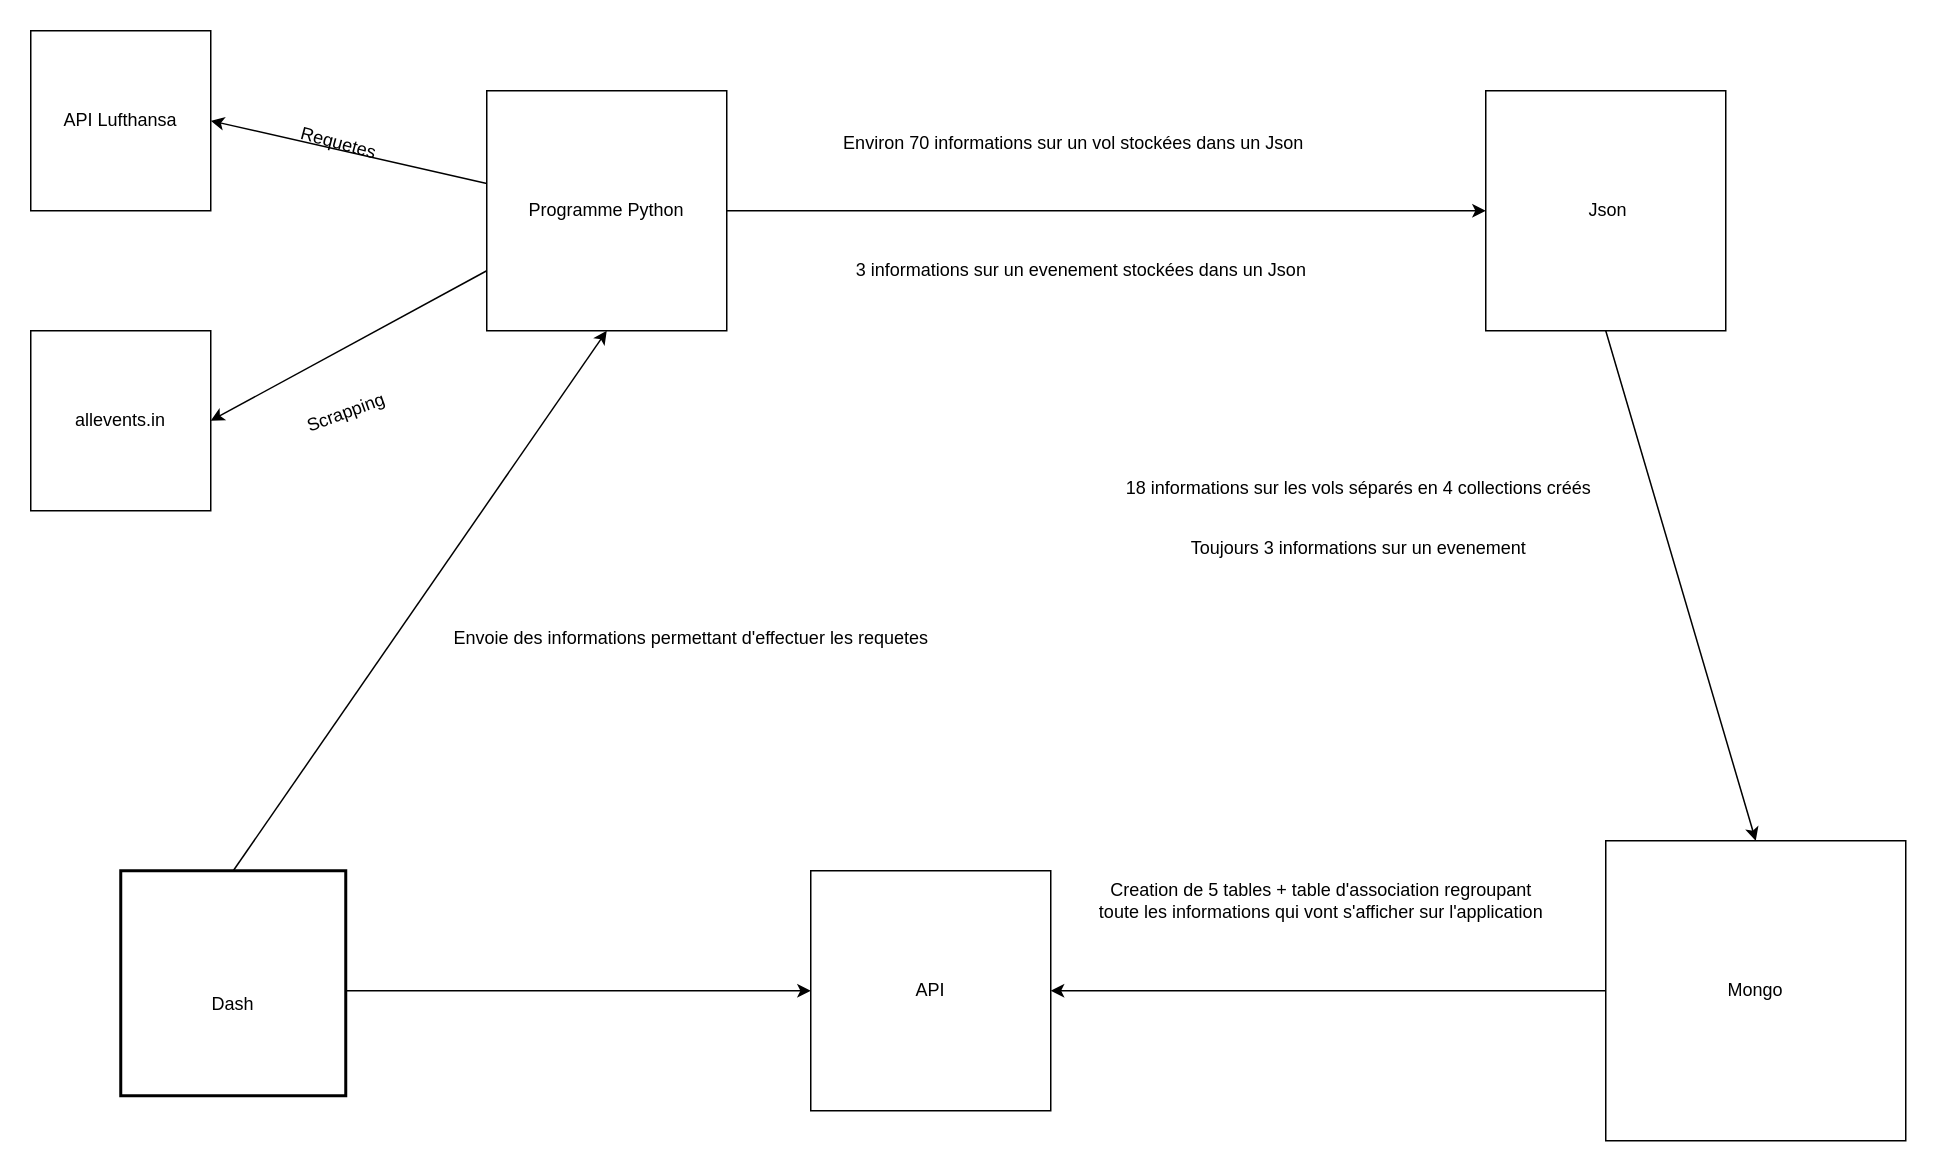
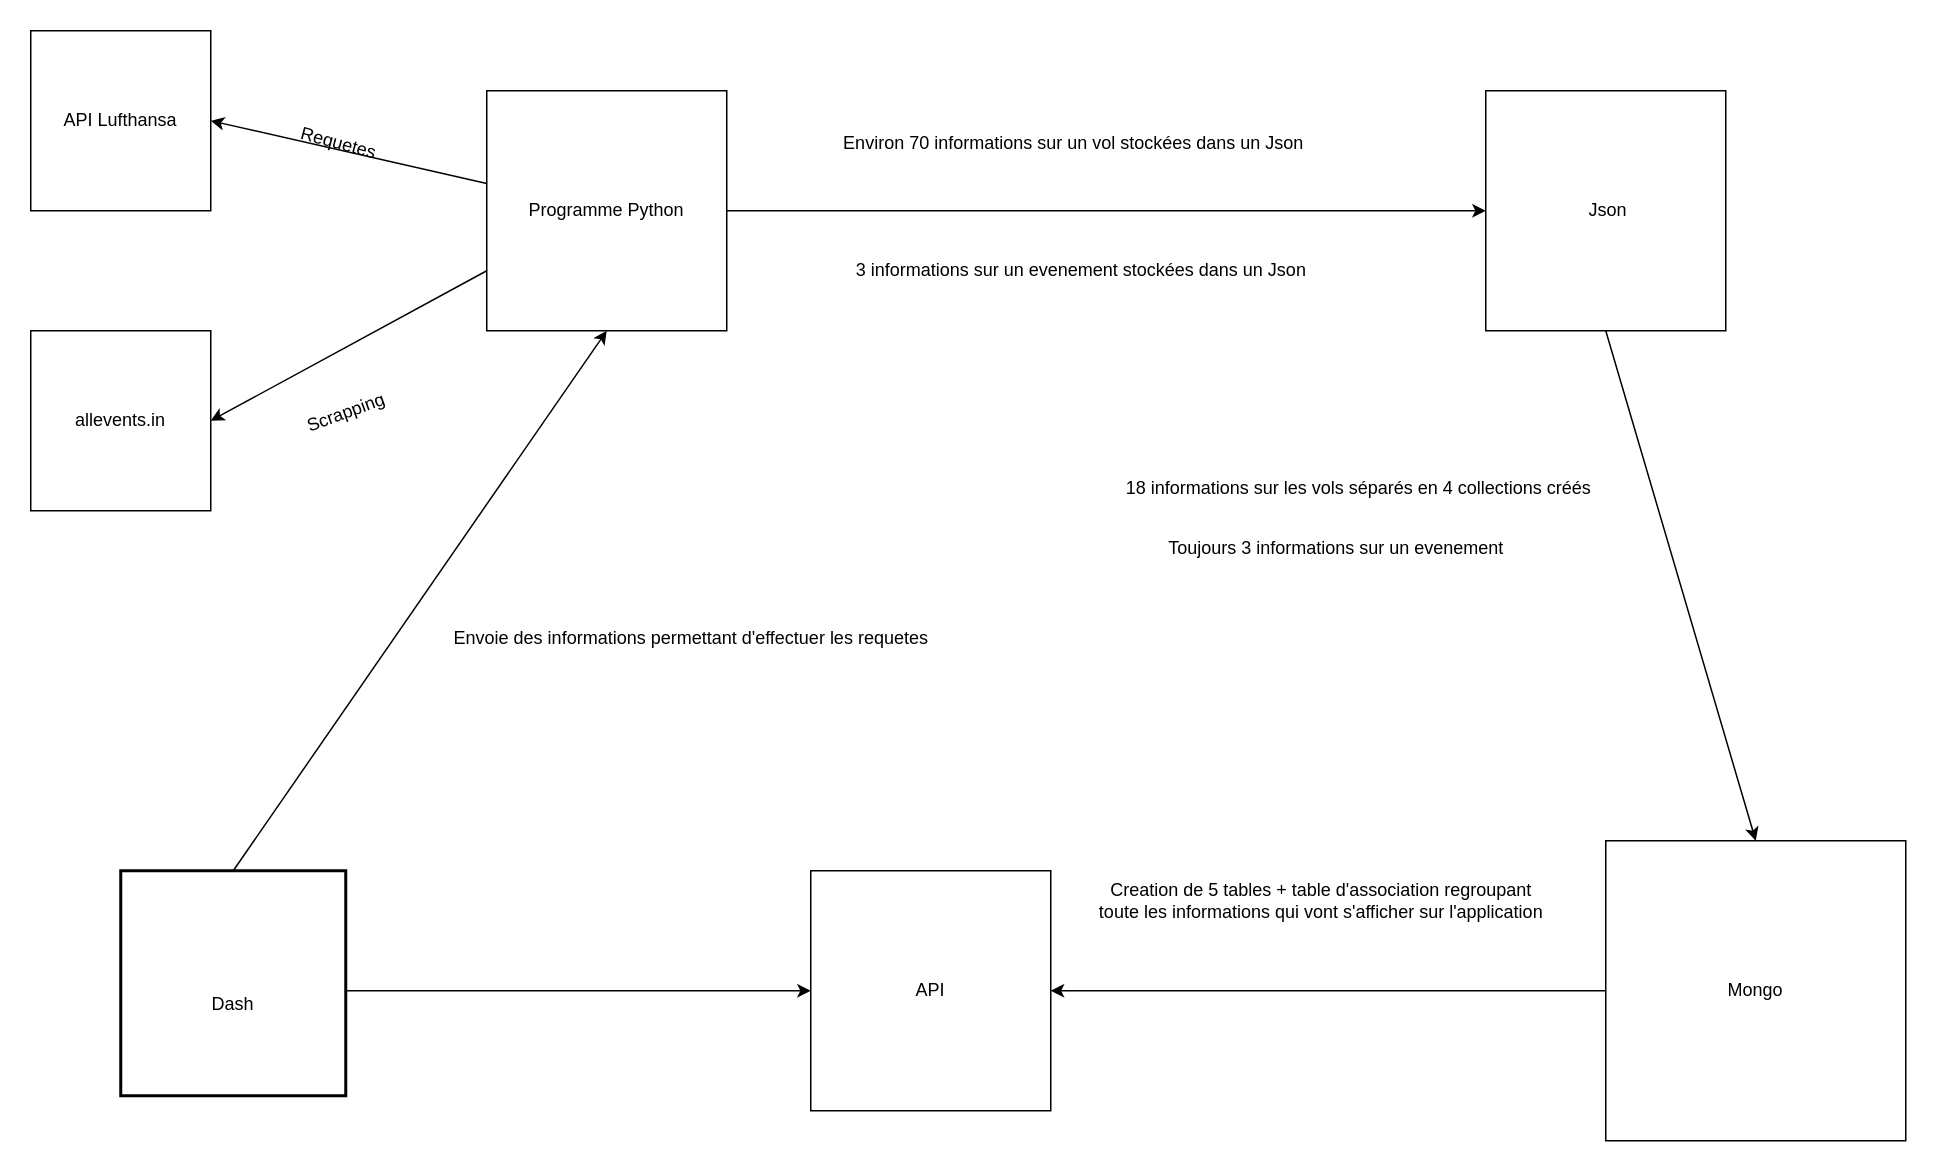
(1358, 548) -> (1336, 548)
